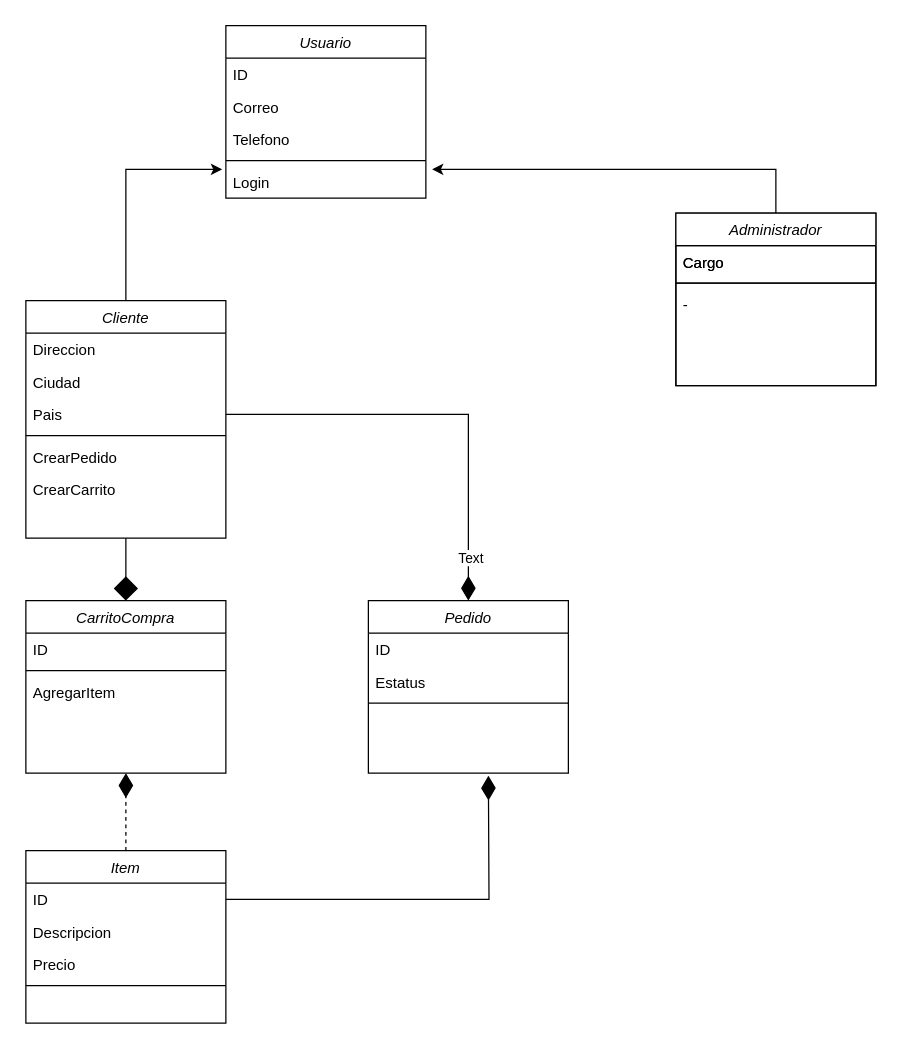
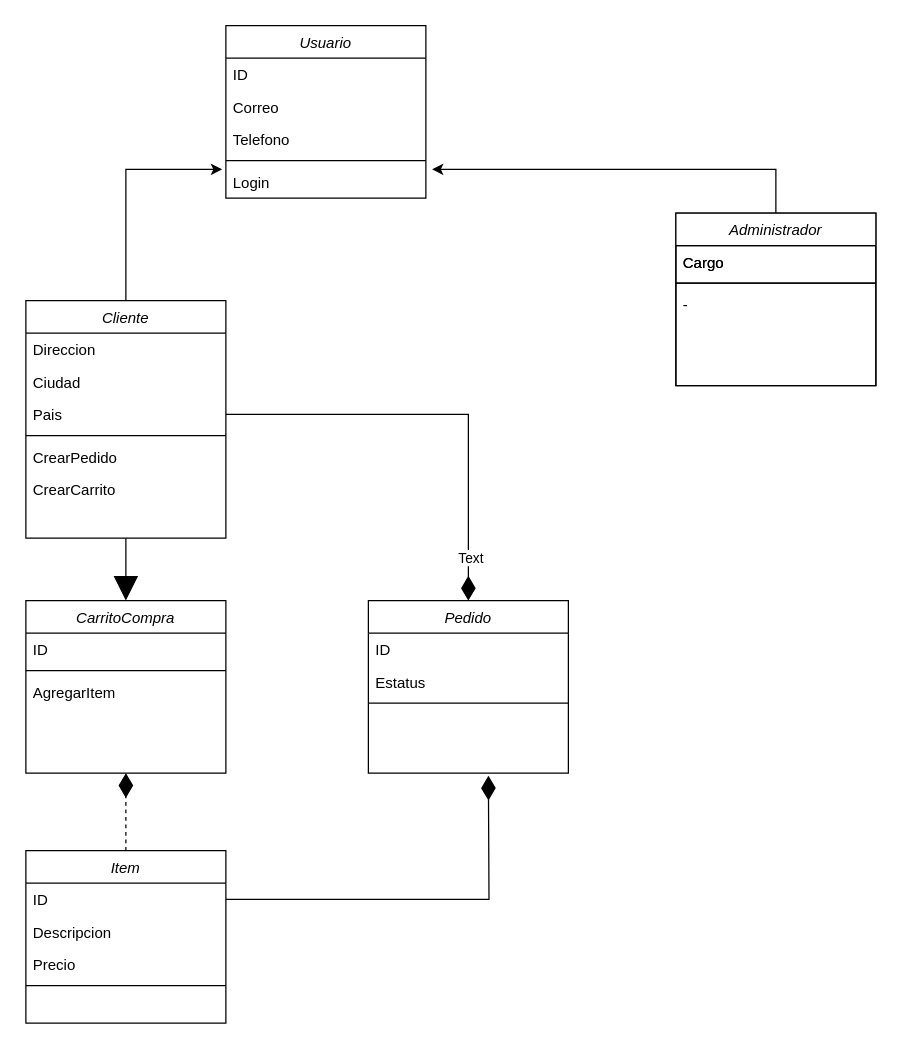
(126, 575) -> (126, 575)
